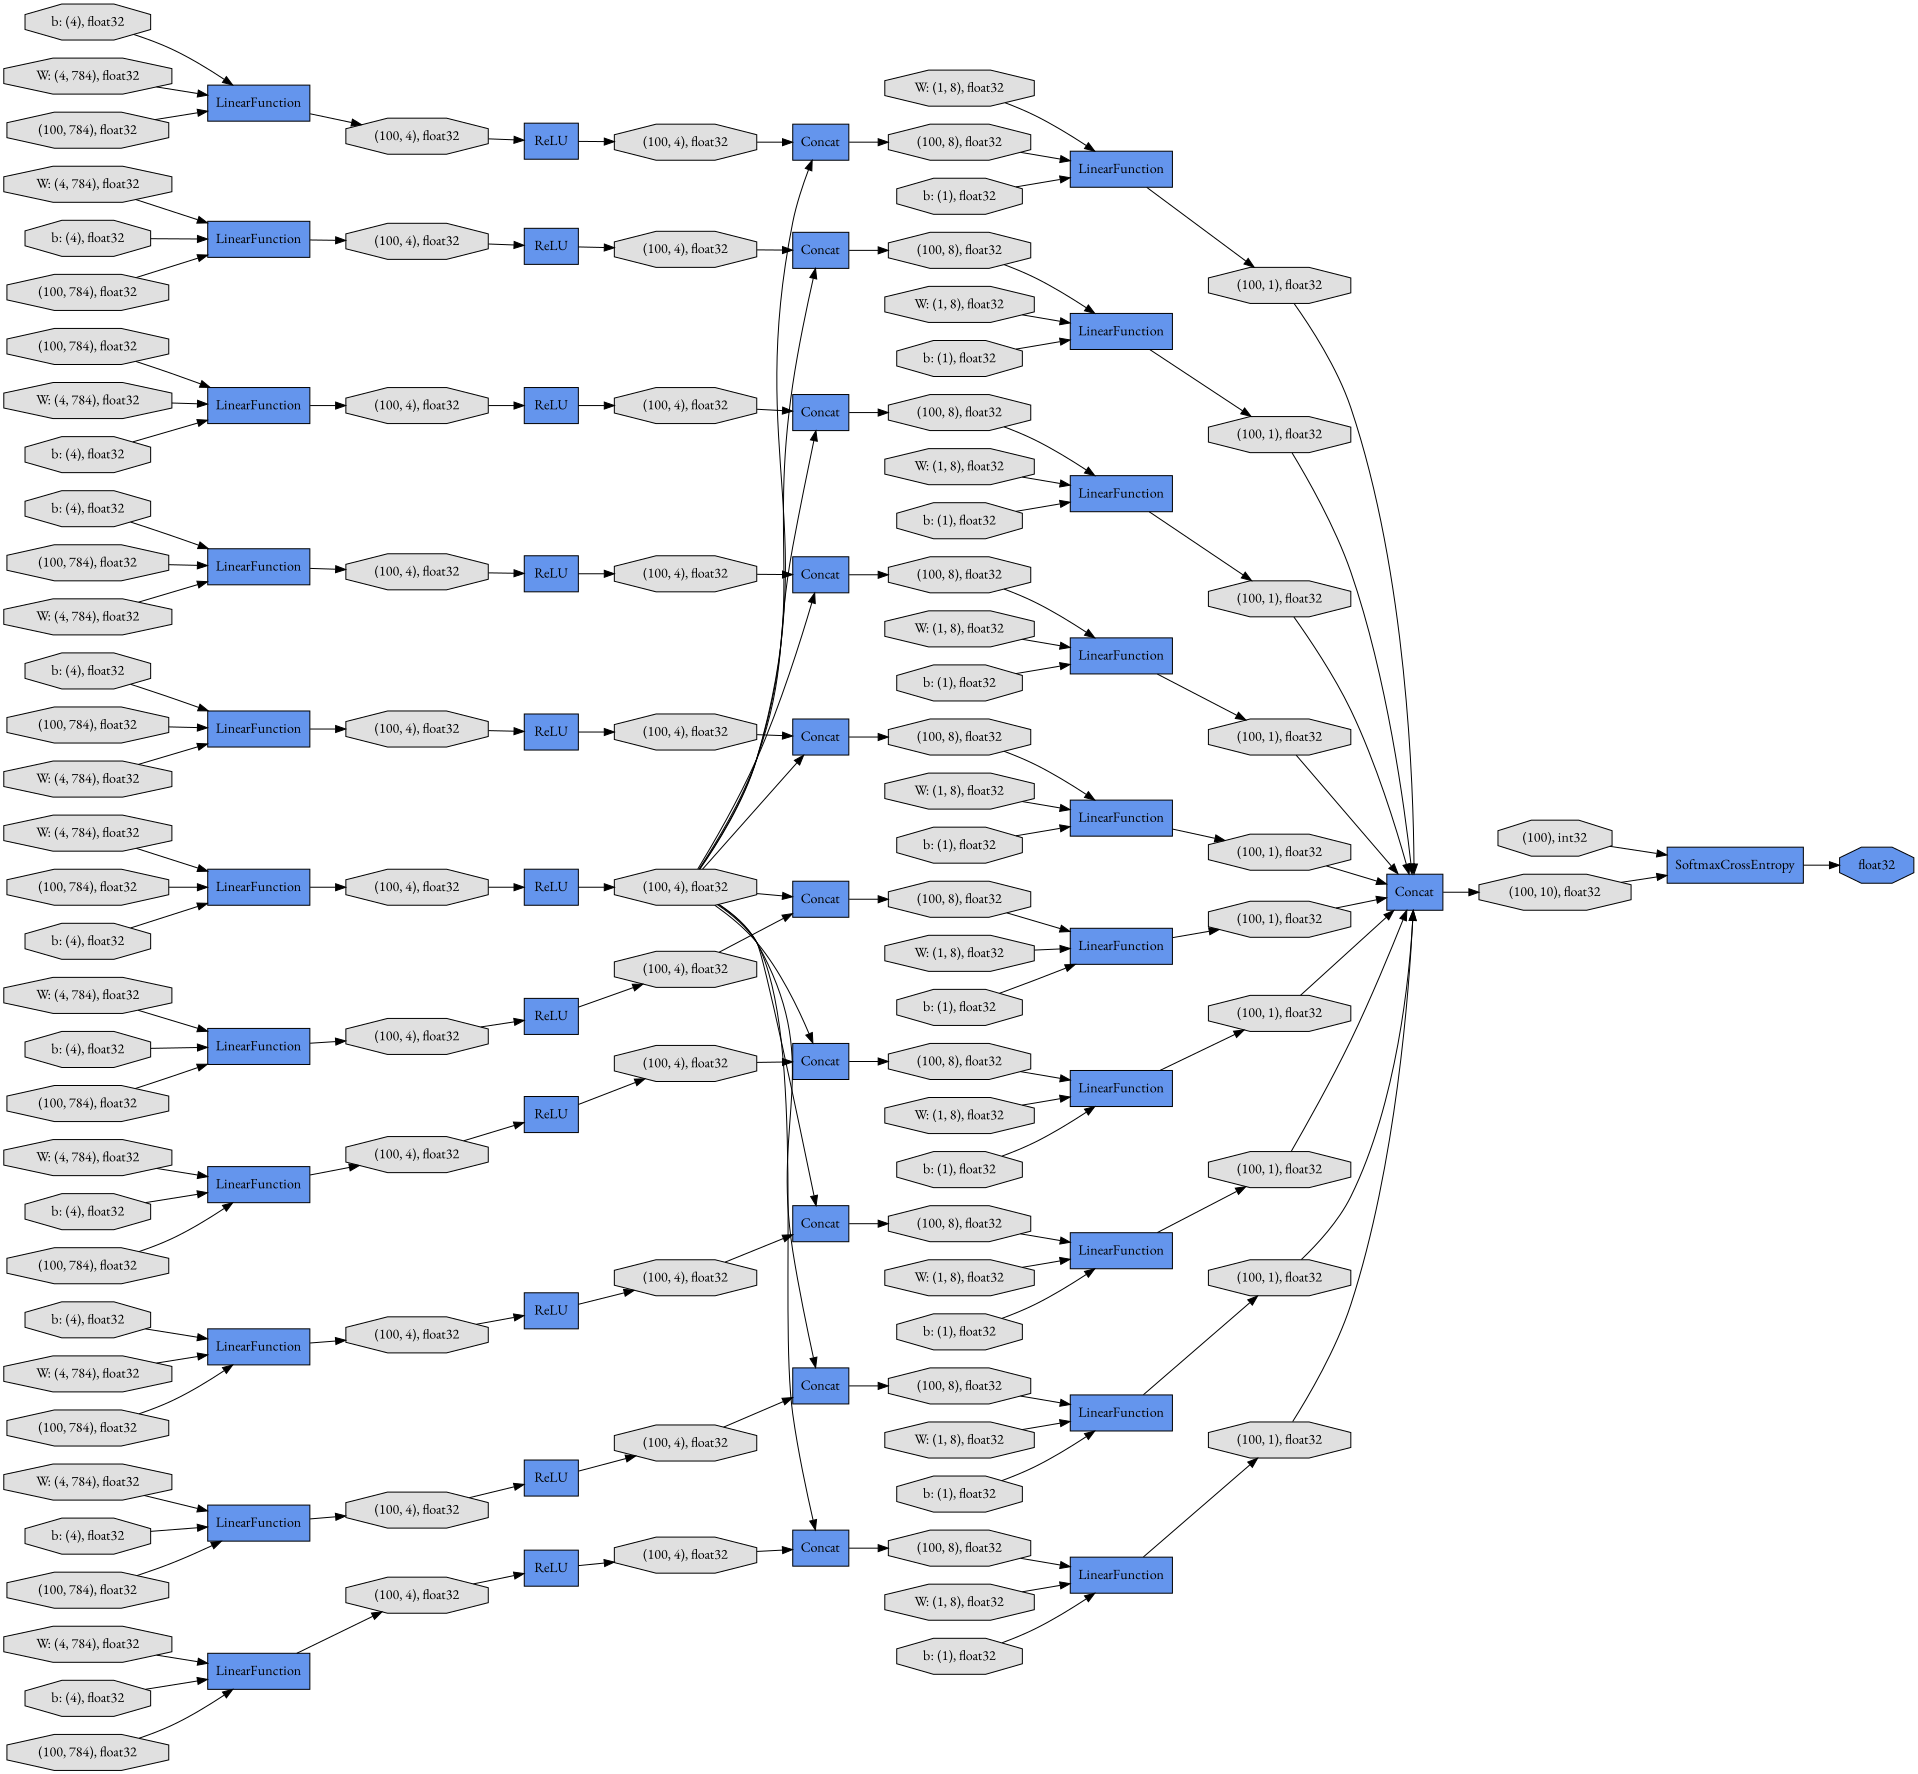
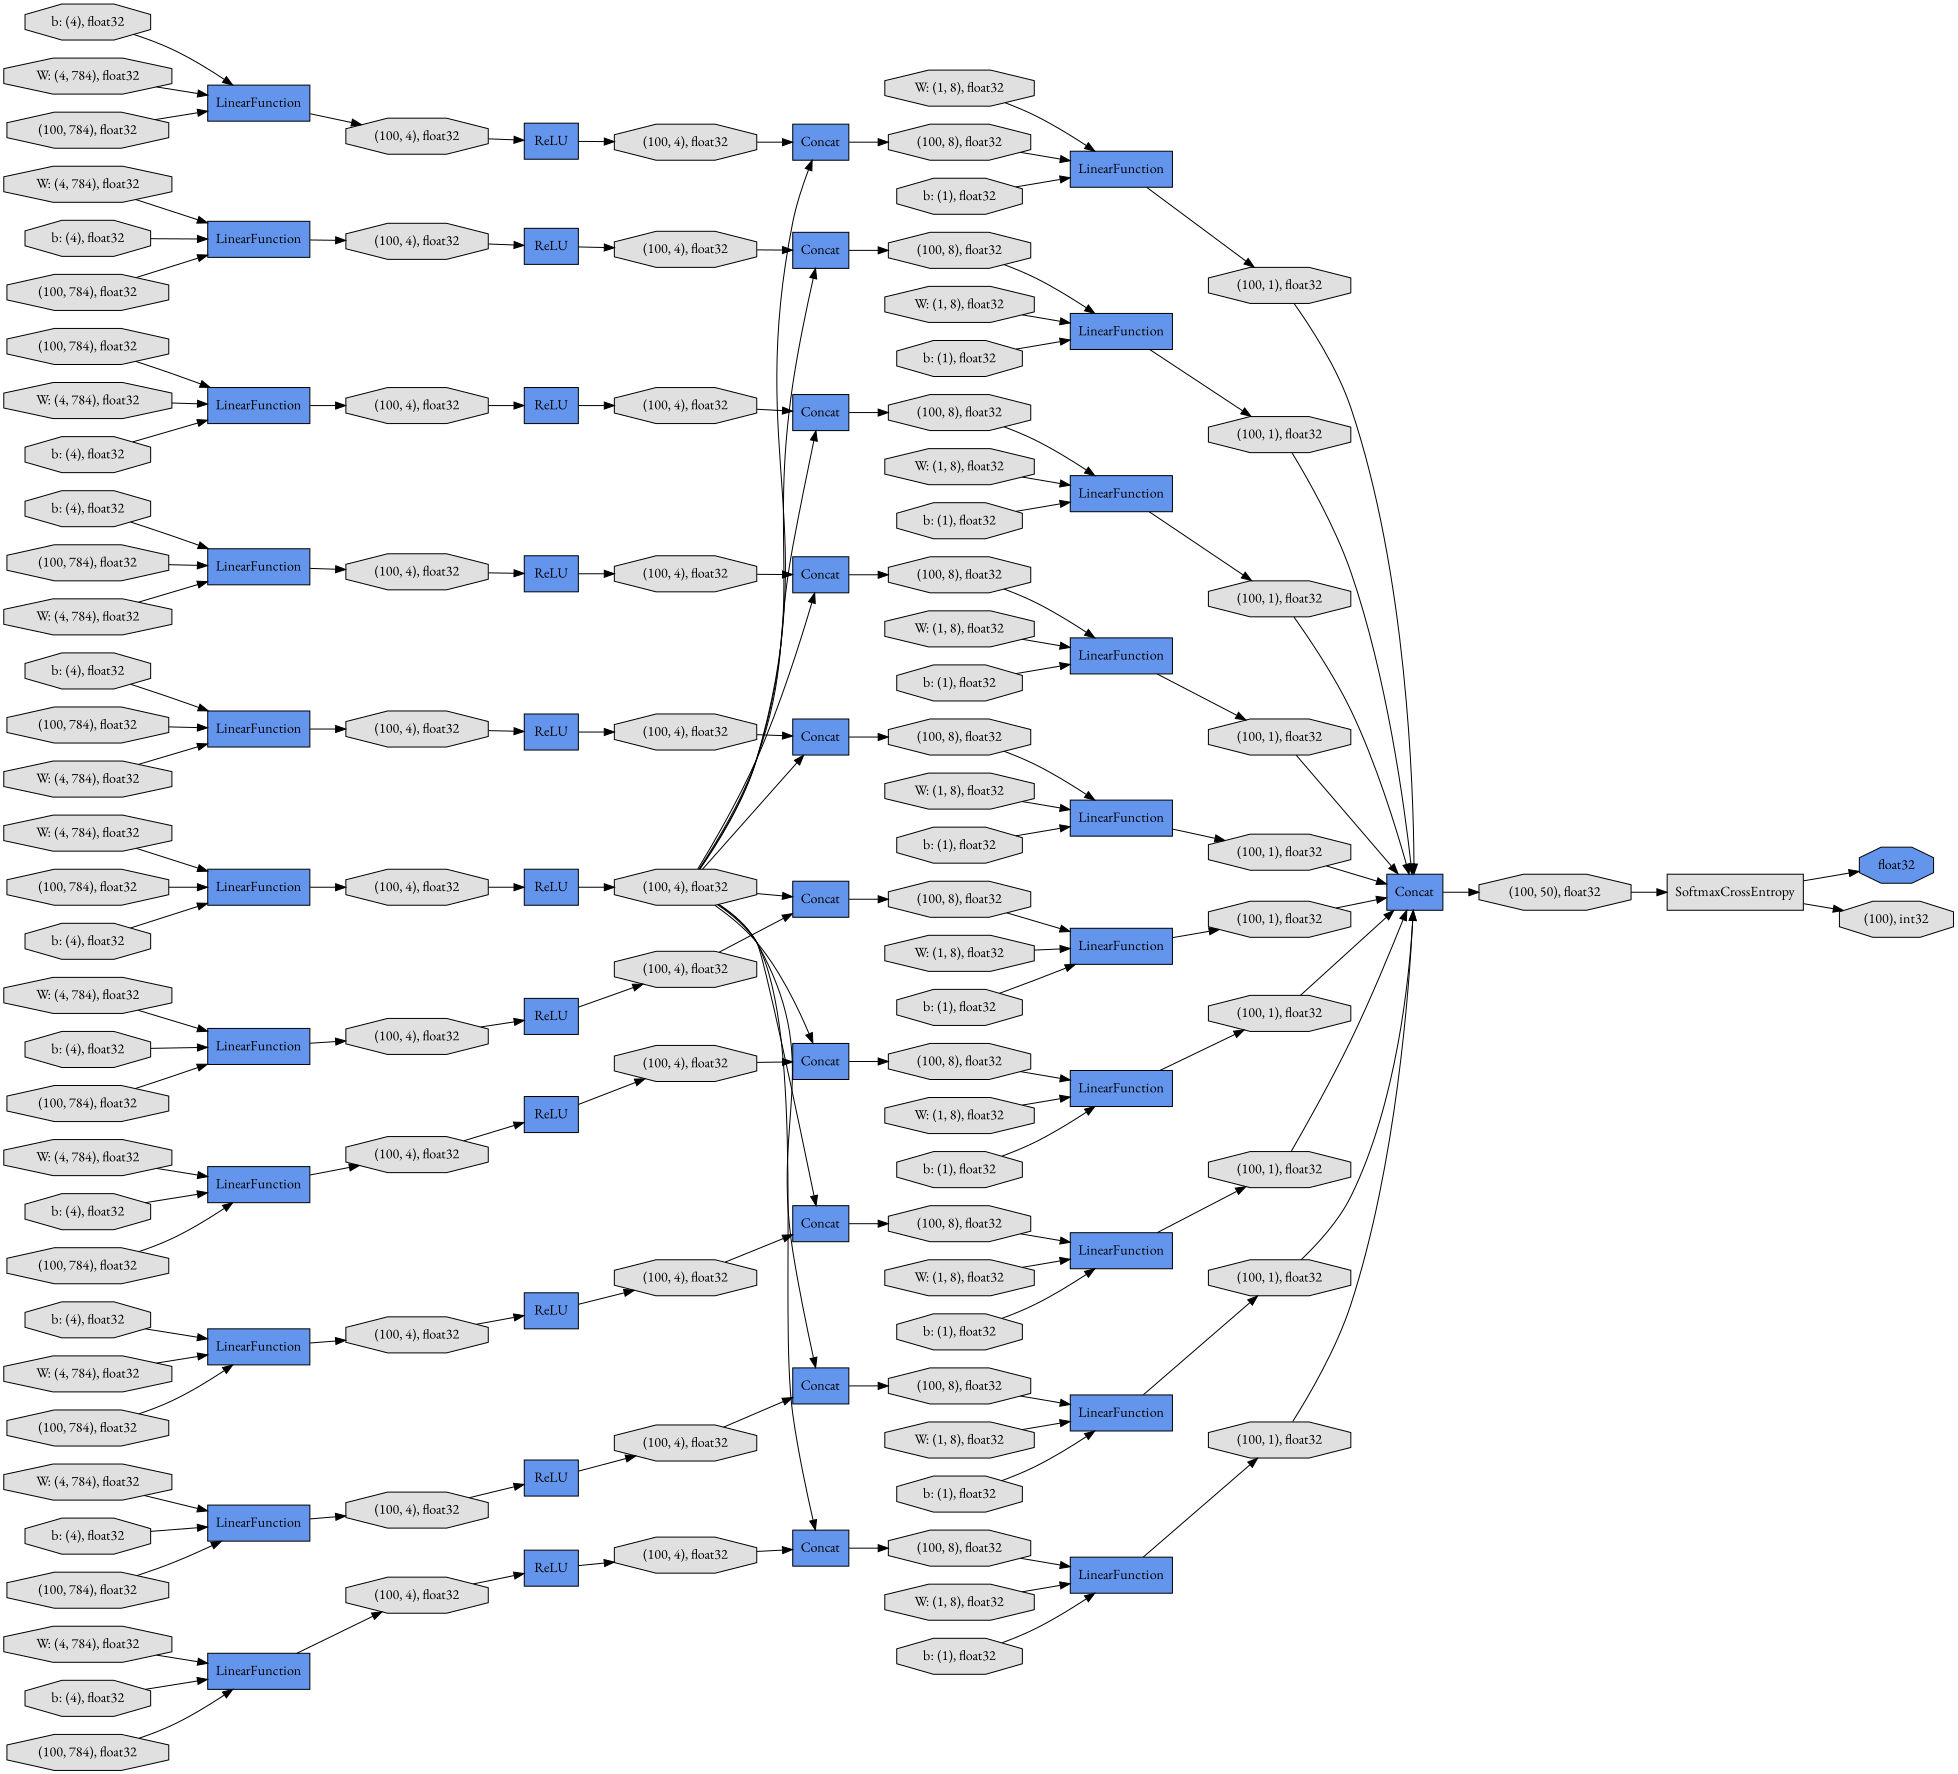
(1633, 850) -> (1819, 906)
(1735, 865) -> (1735, 892)
(1555, 892) -> (1555, 892)
